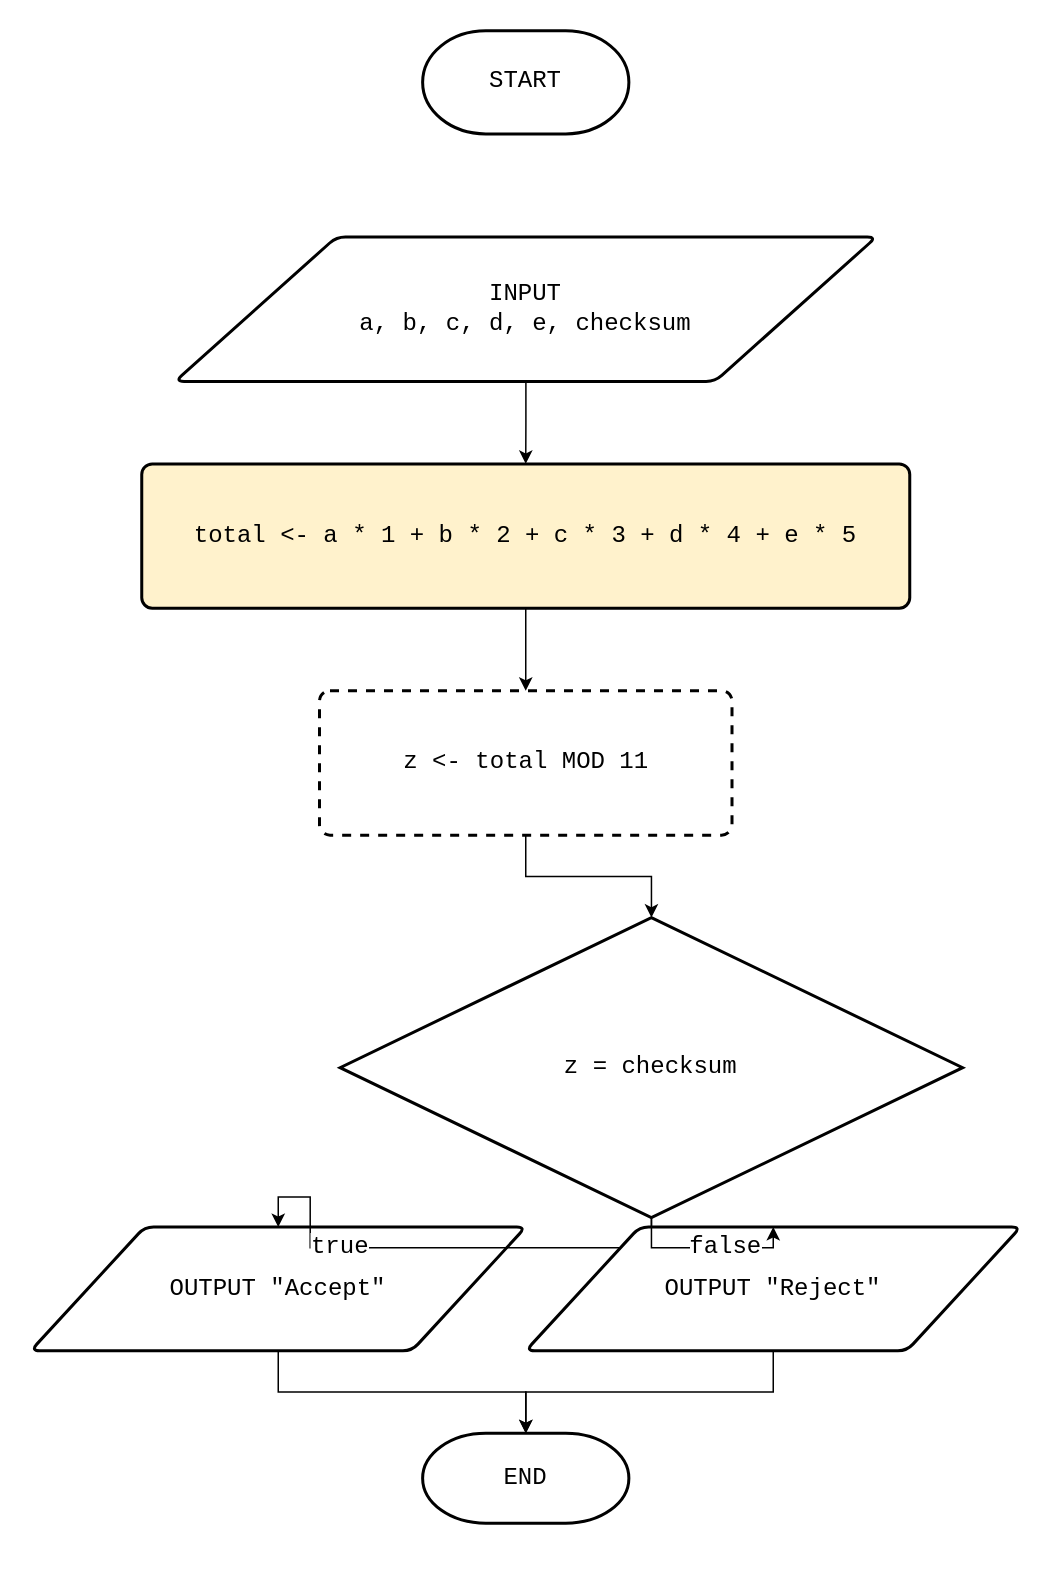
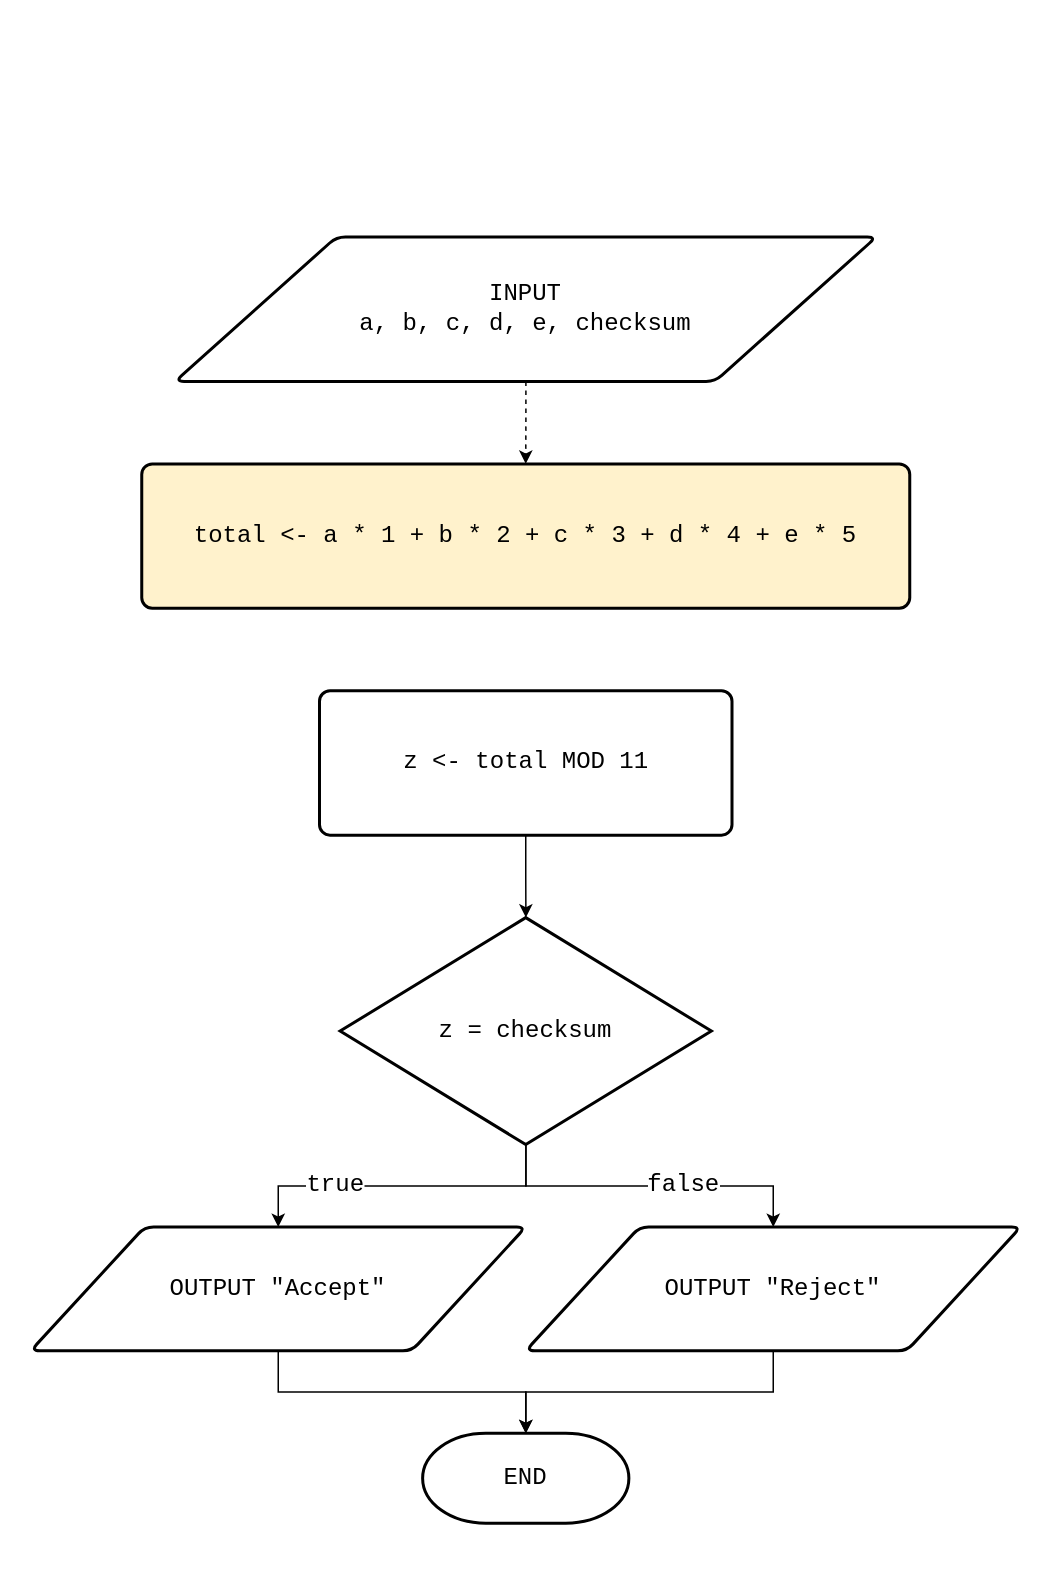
(526, 82) -> none
(526, 418) -> (526, 418)
(526, 645) -> none
(526, 763) -> (526, 763)
(651, 1068) -> (526, 1031)
